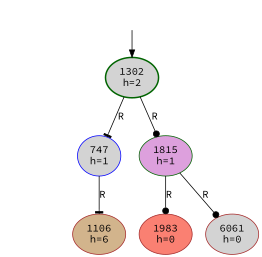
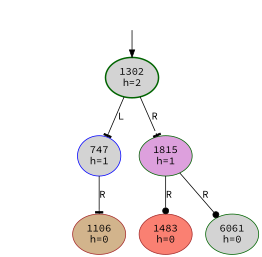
(148, 114) -> (148, 114)
(121, 117) -> (121, 117)
(99, 234) -> (99, 234)
(166, 234) -> (166, 234)
(232, 234) -> (232, 234)
